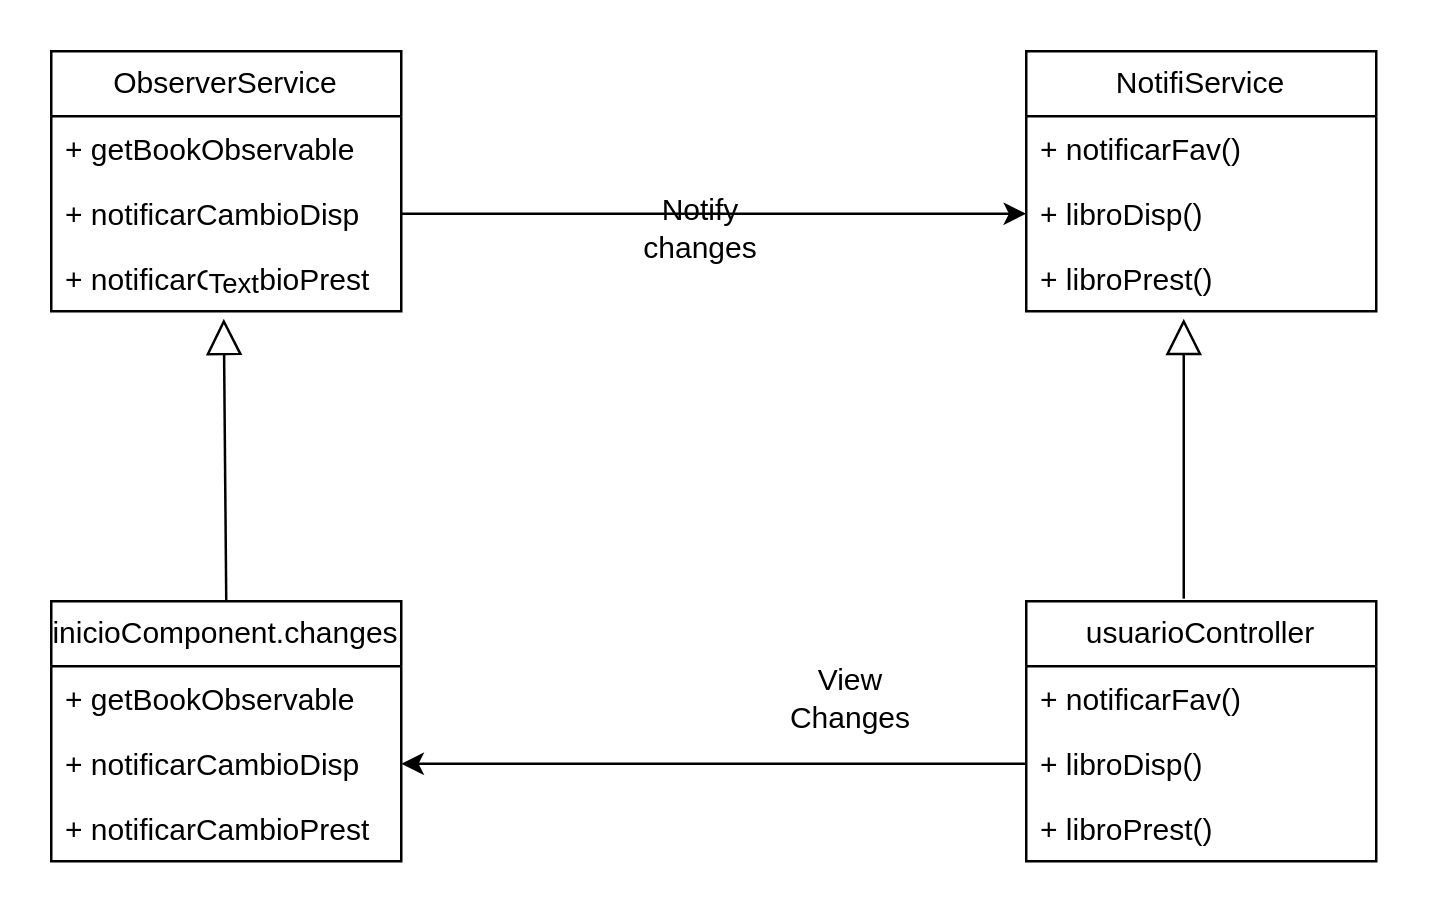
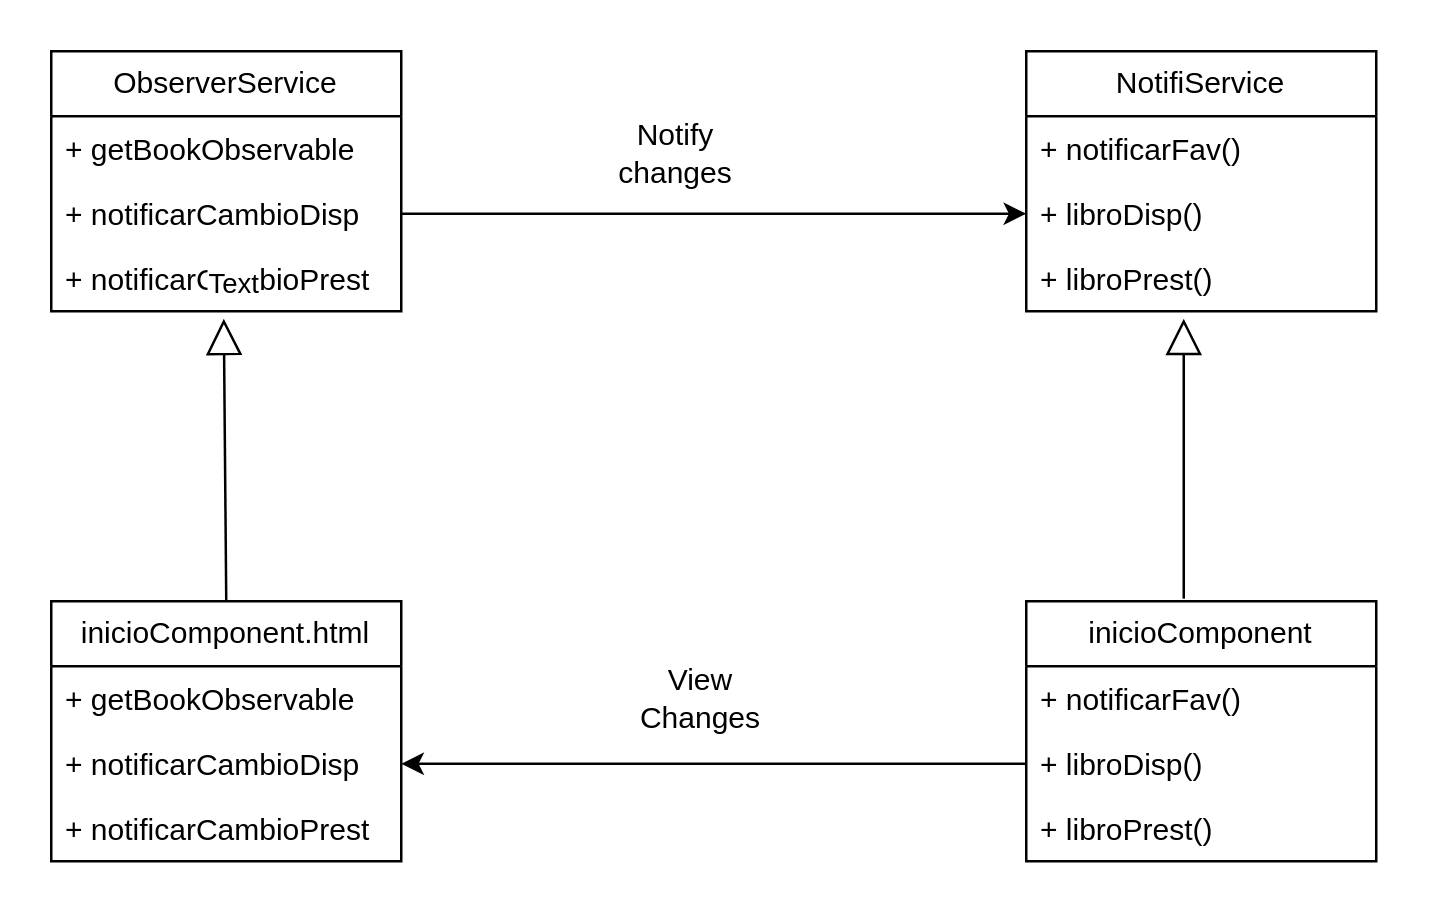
(701, 229) -> (676, 154)
(226, 634) -> (226, 634)
(1201, 634) -> (1201, 634)
(851, 699) -> (701, 699)
